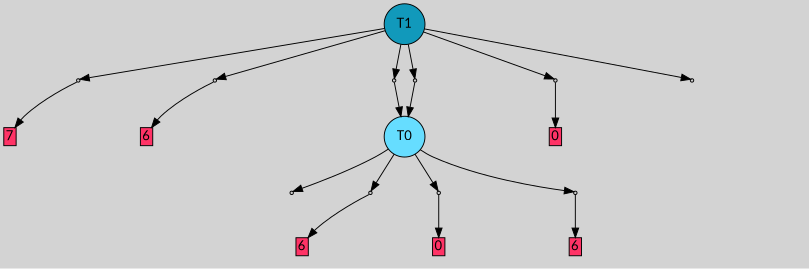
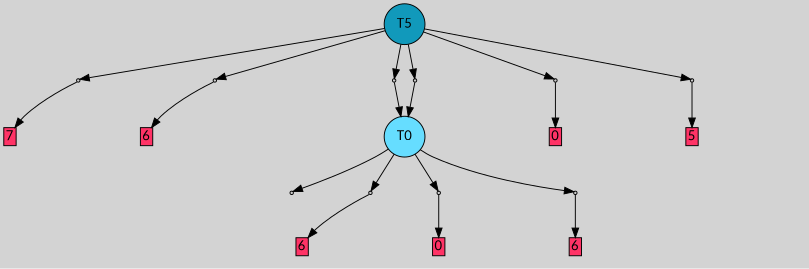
(405, 24) -> (405, 24)
none -> (692, 137)
